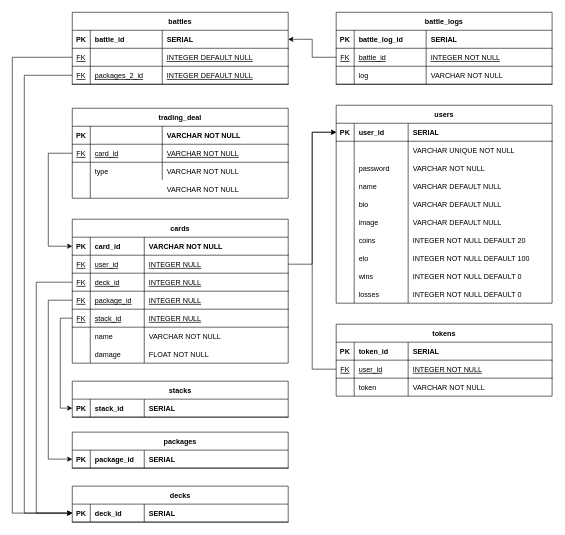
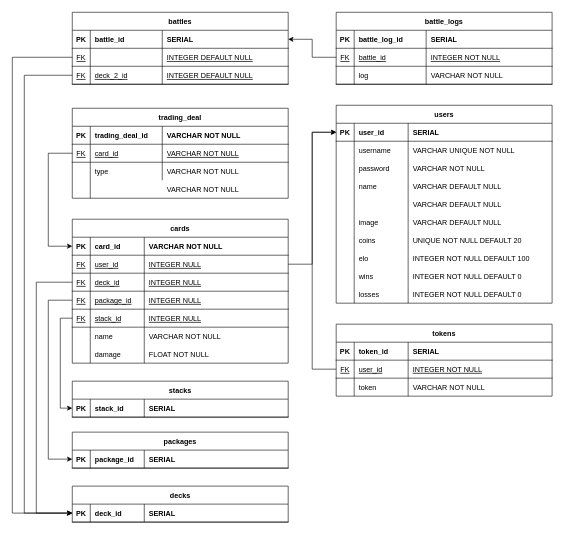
(120, 76) -> (112, 76)
none -> (126, 135)
none -> (381, 150)
(381, 204) -> none
(463, 241) -> (461, 241)
